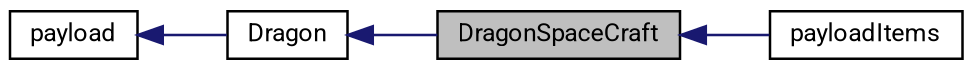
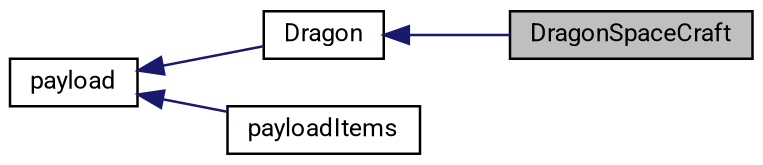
(738, 35) -> (195, 106)
